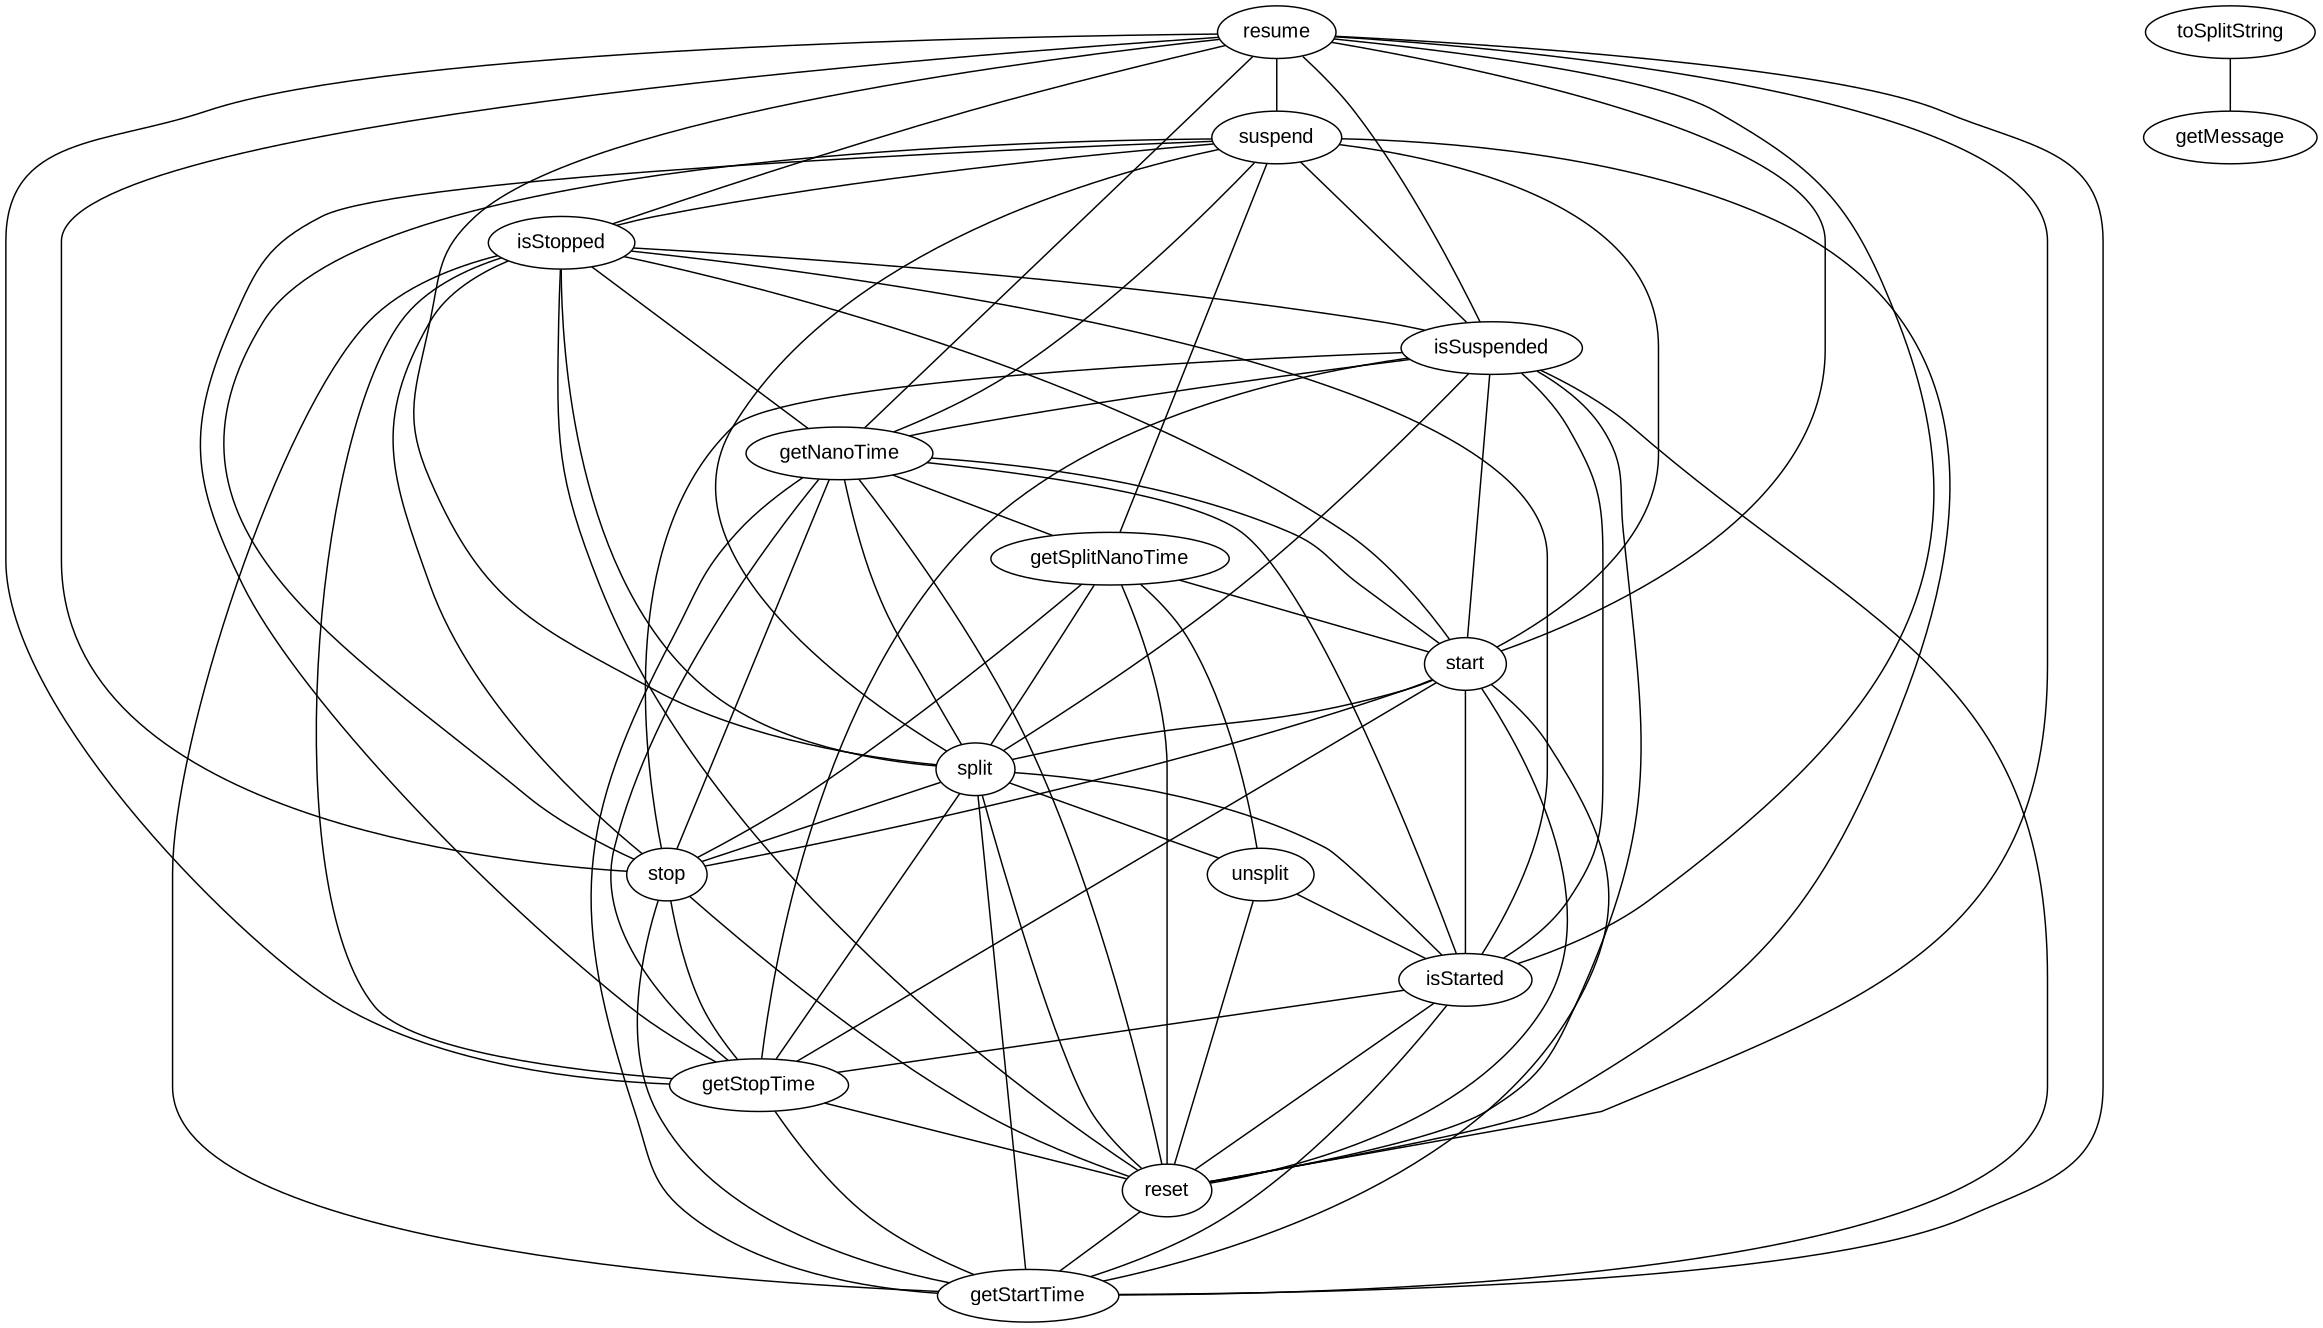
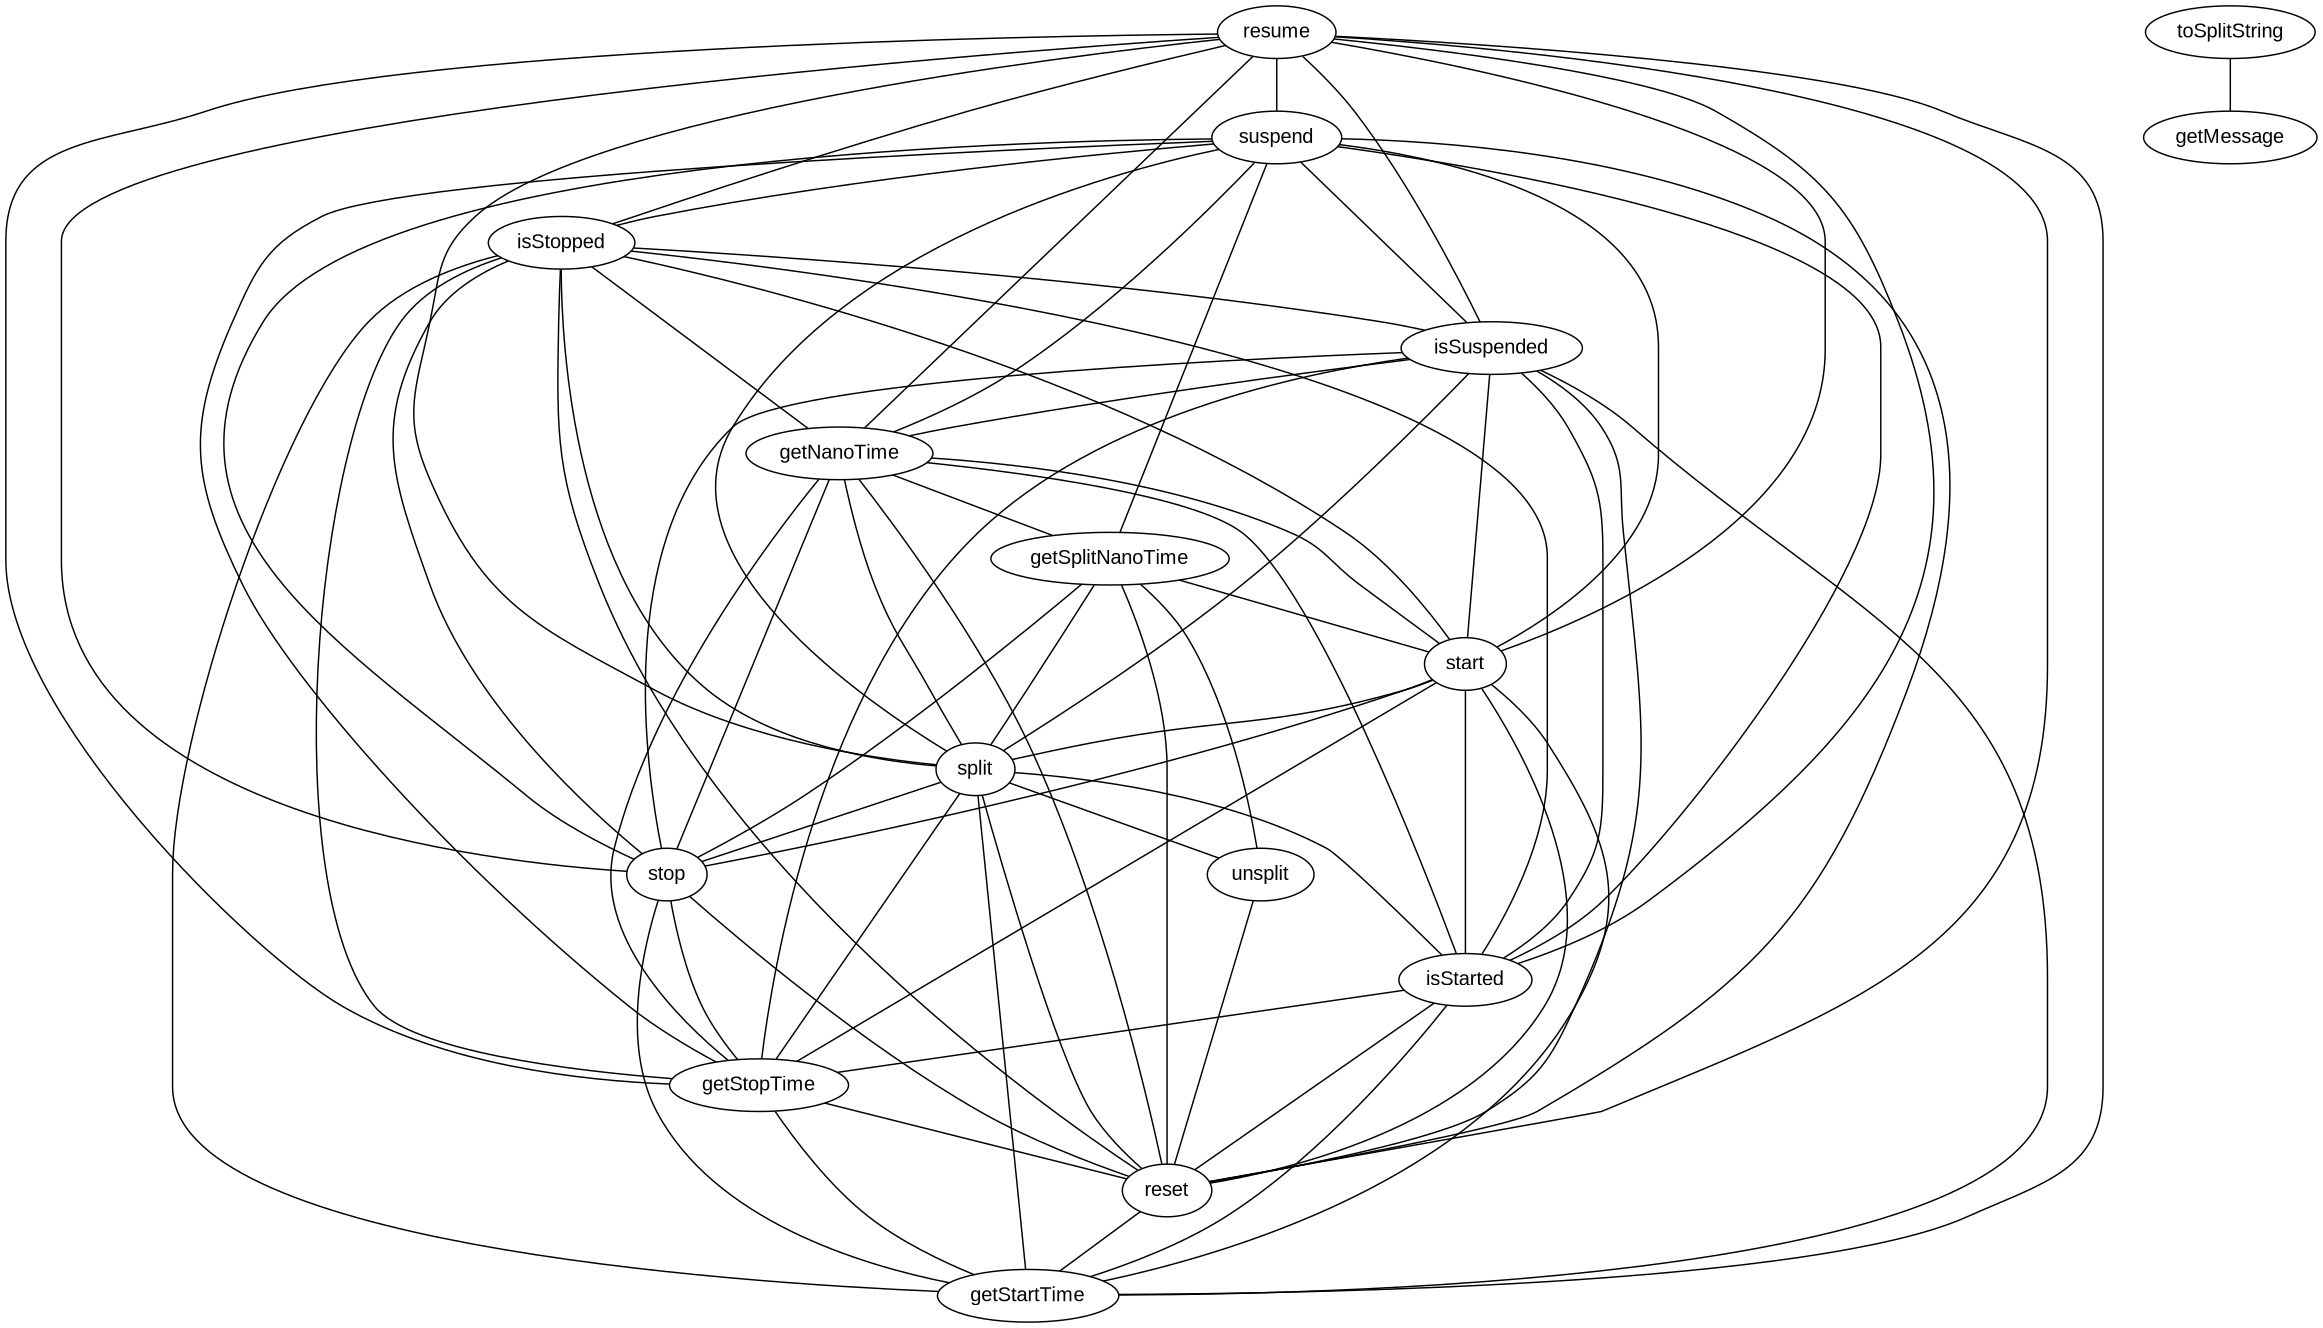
(1361, 926) -> (1881, 422)
(596, 957) -> none
